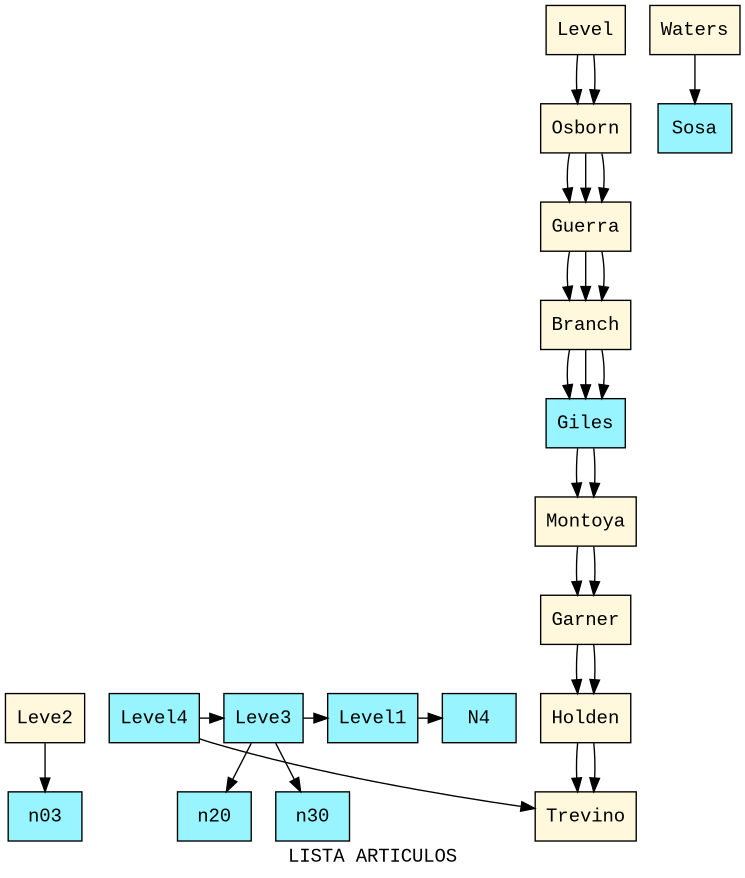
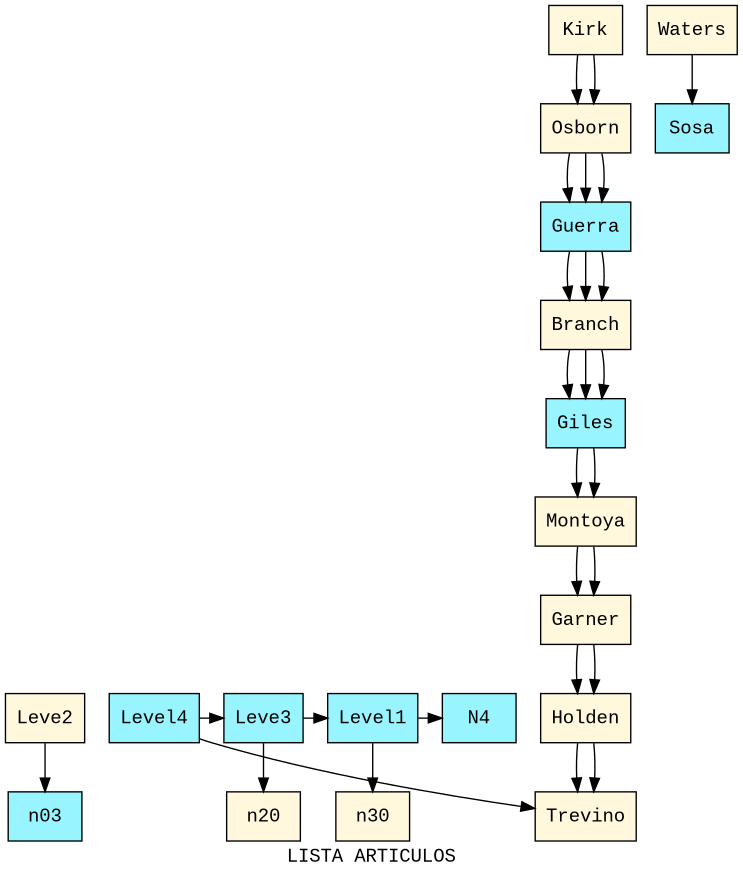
(586, 30) -> (586, 30)
(586, 227) -> (586, 227)
(280, 752) -> (373, 761)
(214, 816) -> (263, 816)
(313, 816) -> (373, 816)
